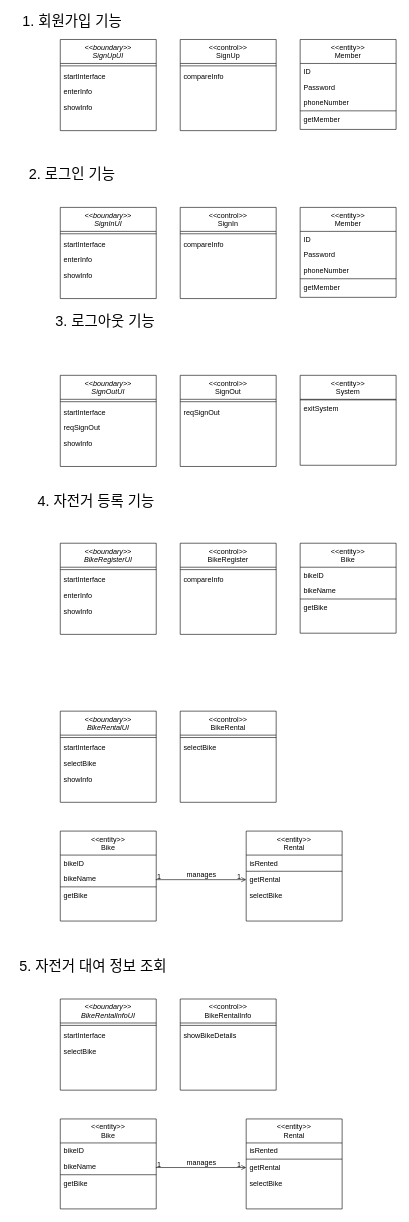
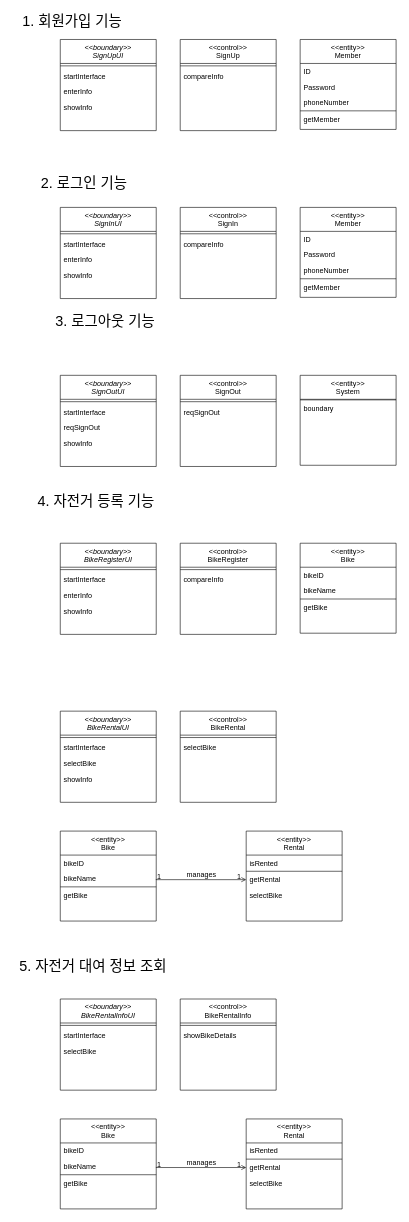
(72, 174) -> (84, 183)
(323, 409) -> (320, 409)
